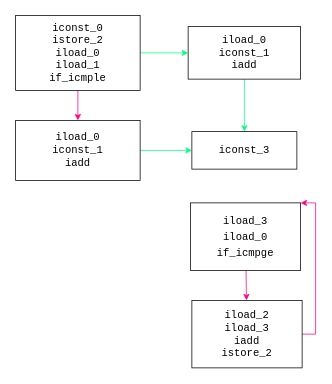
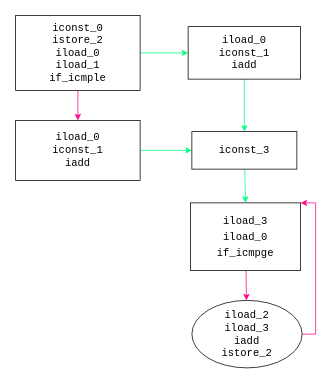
none -> (245, 192)
(247, 334) -> (247, 334)
